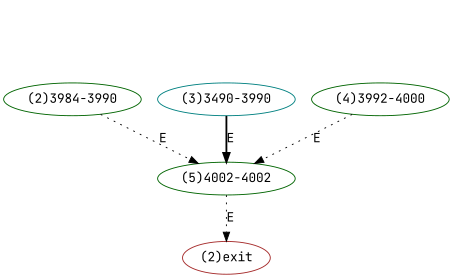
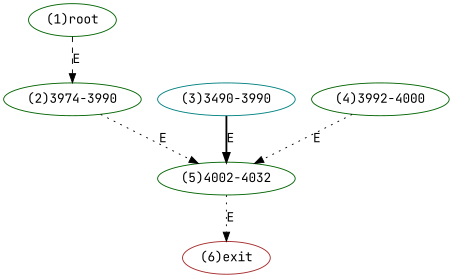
none -> (72, 20)
(72, 99) -> (72, 99)
(226, 179) -> (226, 179)
(226, 258) -> (226, 258)
